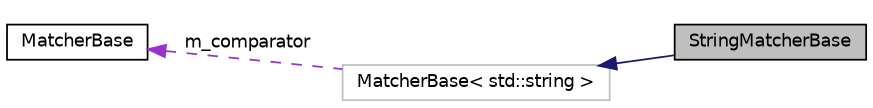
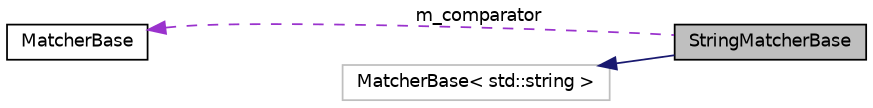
(254, 60) -> (420, 26)
